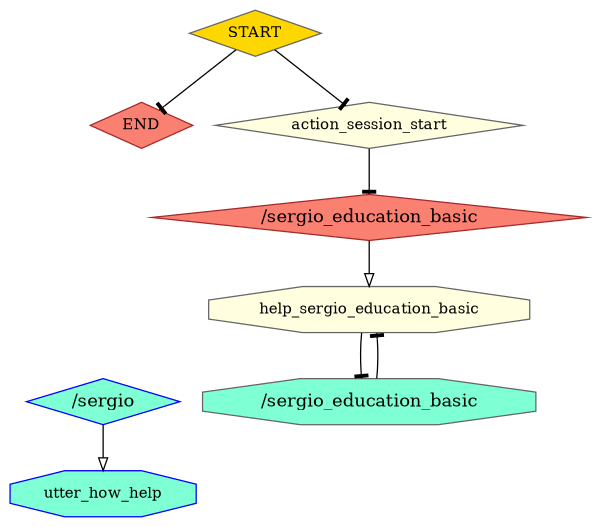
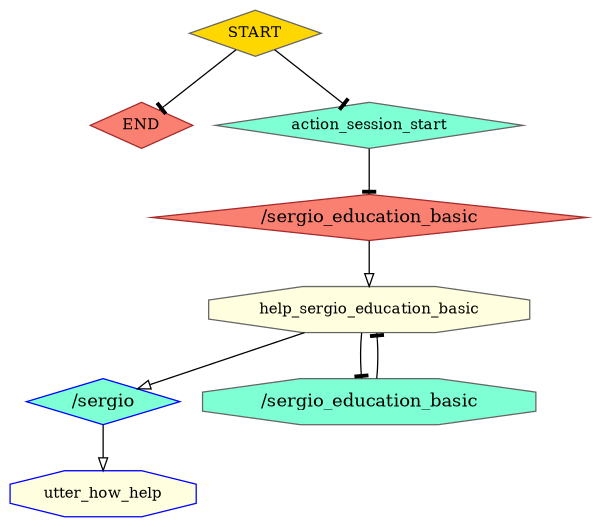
(369, 125) -> (369, 125)
none -> (227, 359)
(103, 494) -> (103, 494)
